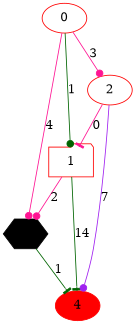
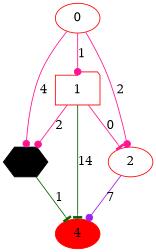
(93, 54) -> (121, 90)
(68, 87) -> (78, 51)
(92, 124) -> (103, 125)
